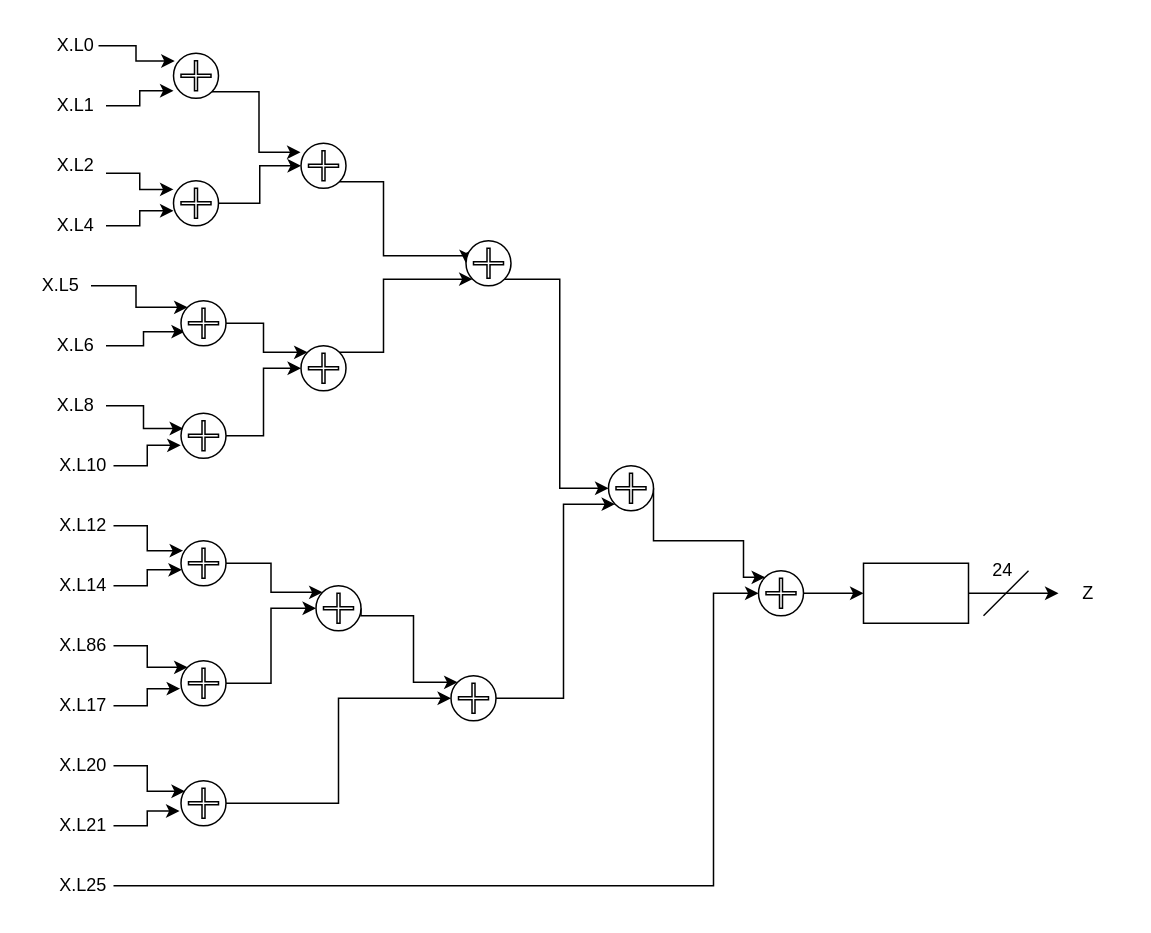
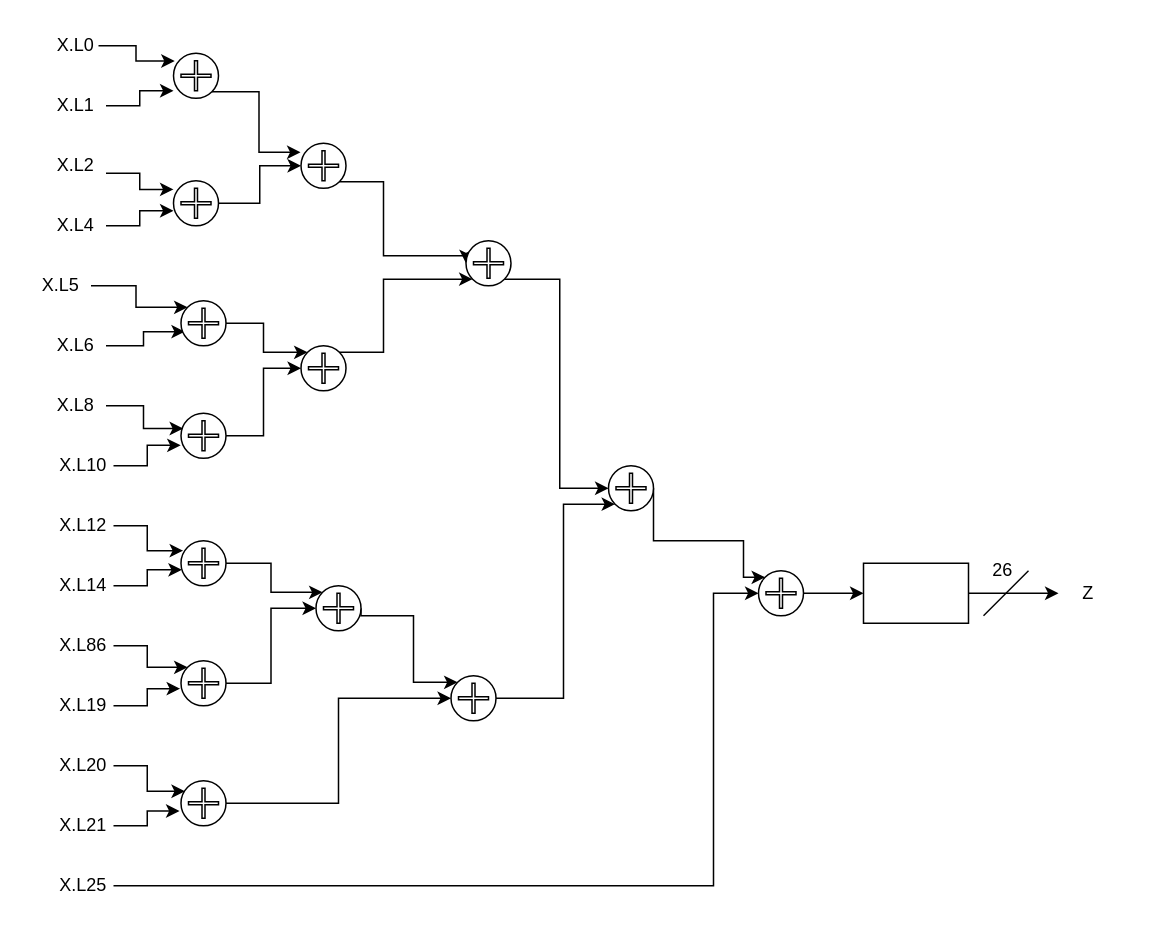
(1003, 571) -> (1003, 571)
(83, 706) -> (83, 706)
